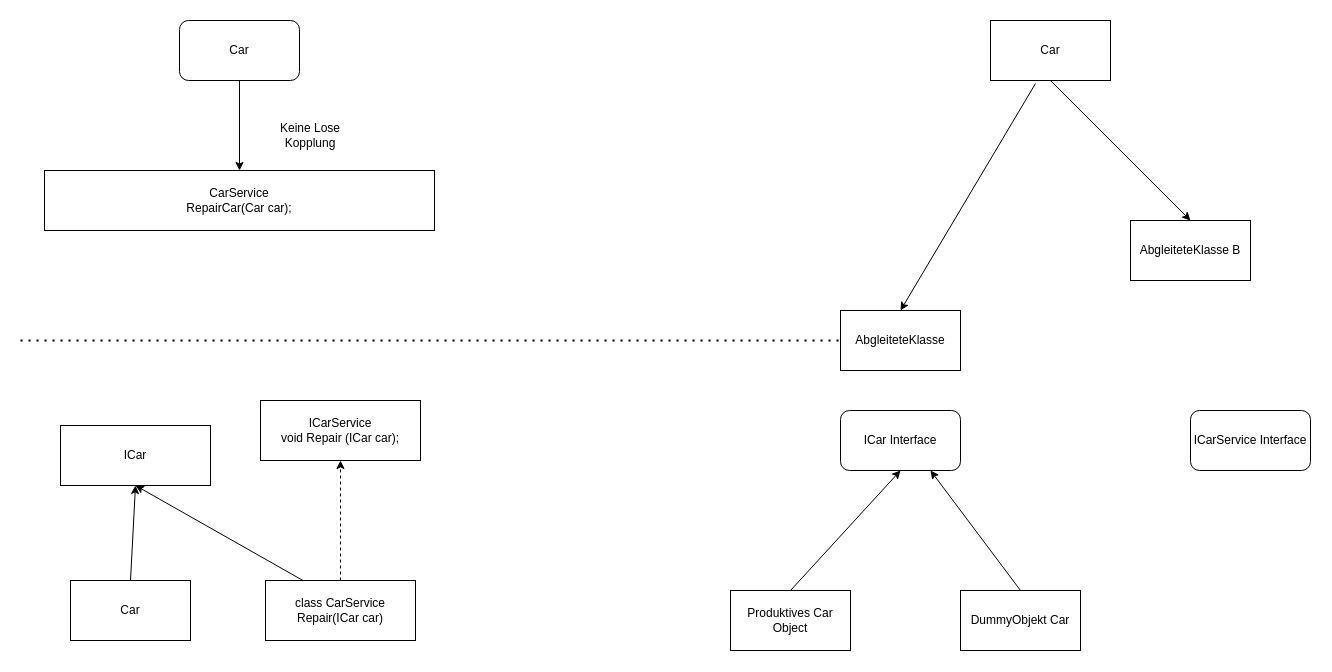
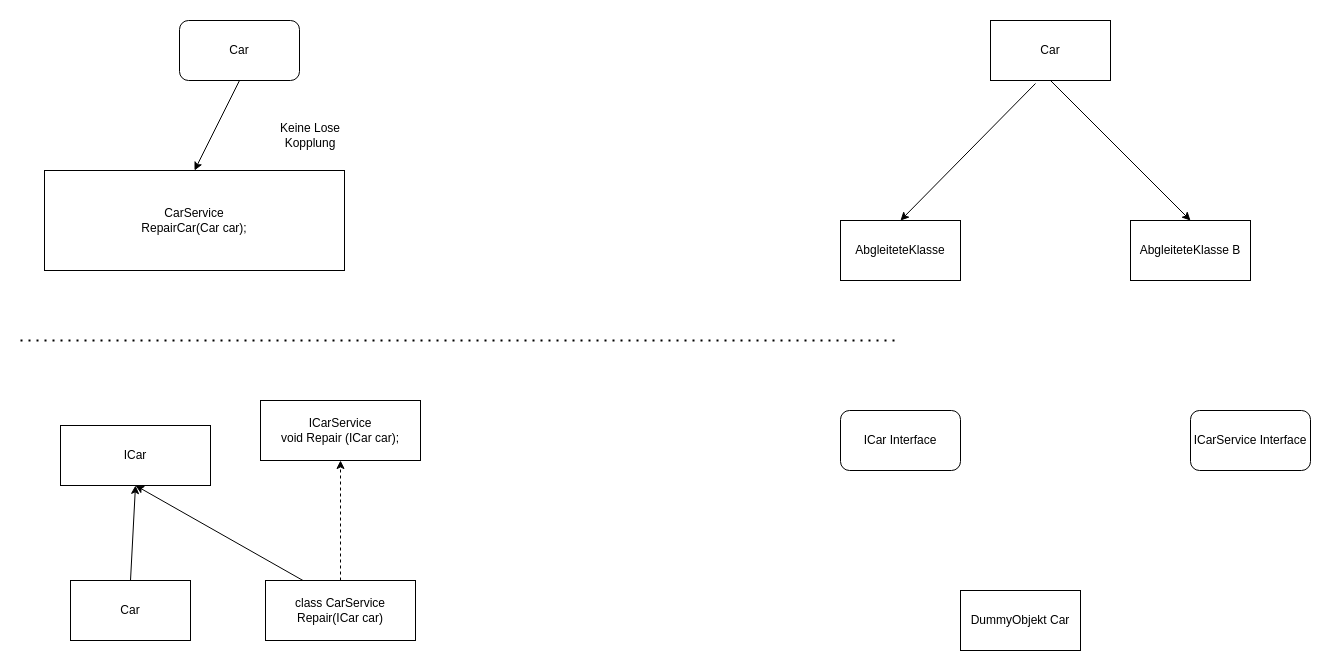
(240, 201) -> (195, 221)
(901, 341) -> (901, 251)
(843, 533) -> none
(978, 533) -> none
(791, 621) -> none
